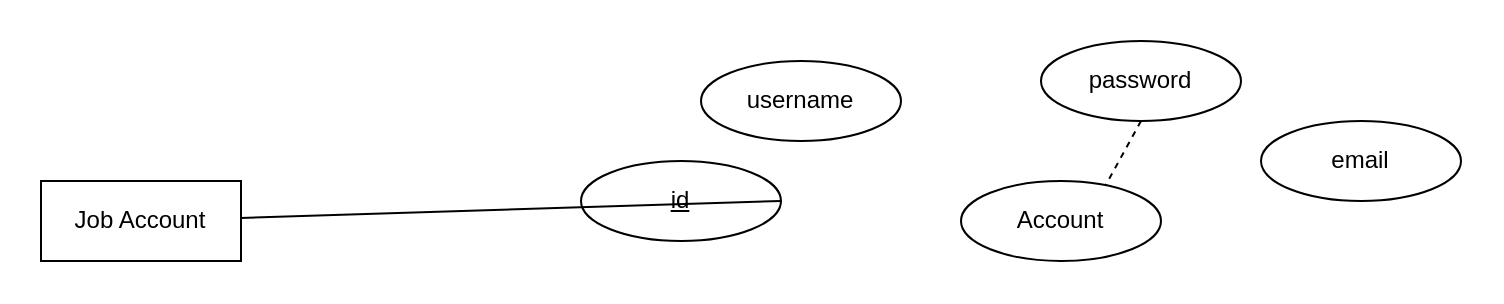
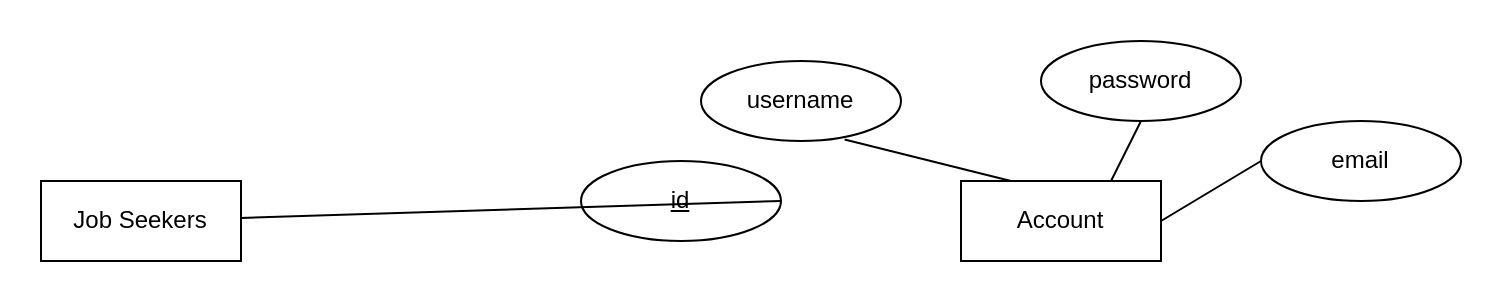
(1123, 154) -> (1125, 152)
none -> (927, 160)
none -> (1211, 191)
(141, 221) -> (141, 221)
(1061, 221) -> (1061, 221)
